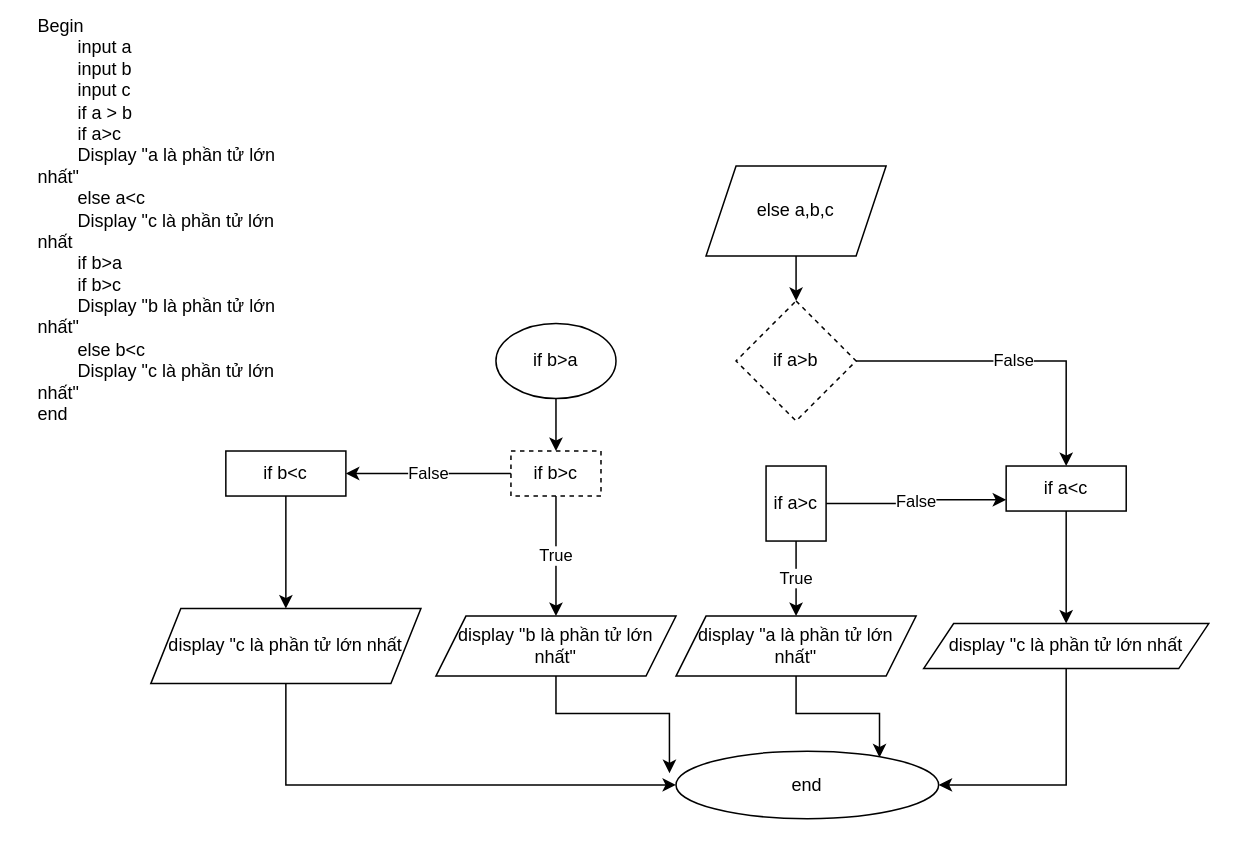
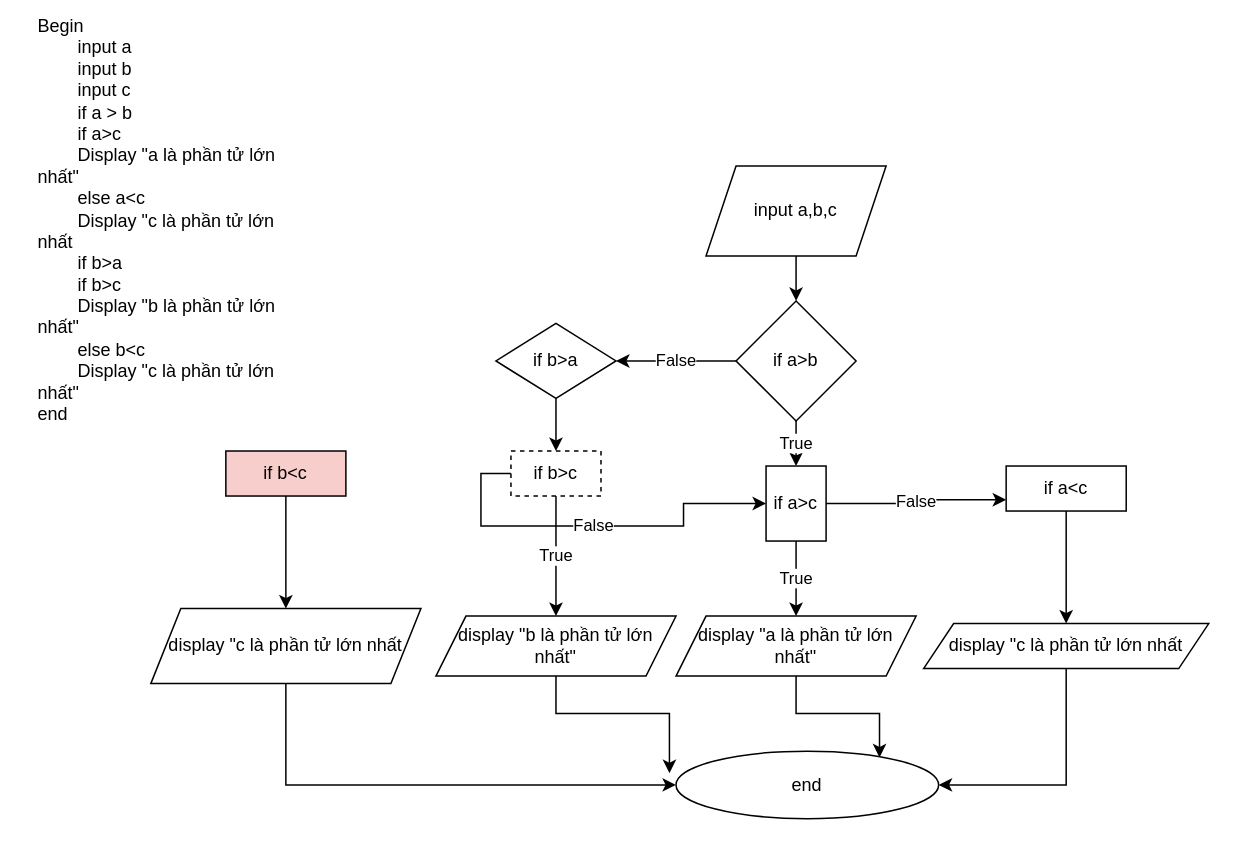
(796, 211) -> (796, 211)
(556, 361) -> (556, 361)
(796, 361) -> (796, 361)
(1008, 361) -> (681, 361)
none -> (796, 449)
(286, 473) -> (286, 473)
(419, 473) -> (602, 526)
